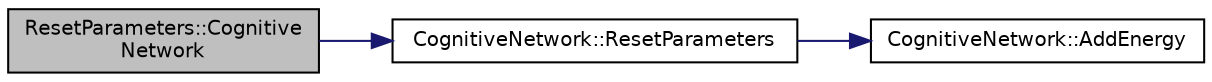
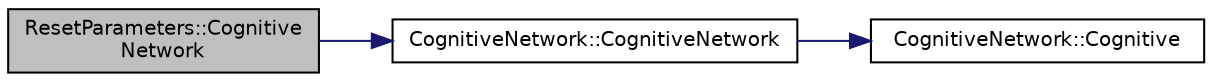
(595, 41) -> (595, 41)
(1038, 41) -> (1038, 41)
